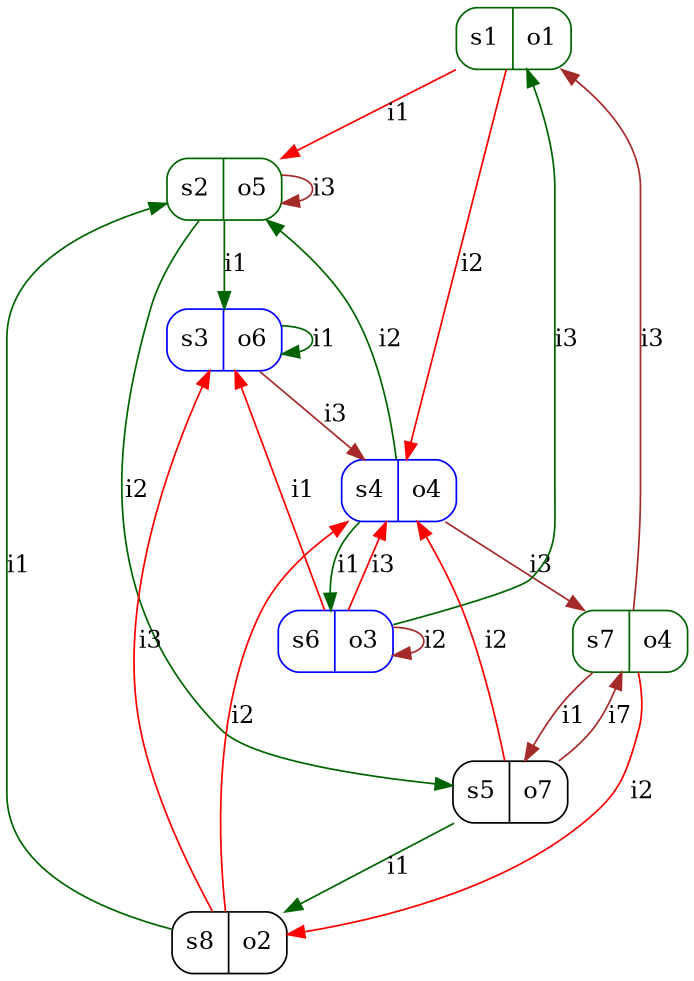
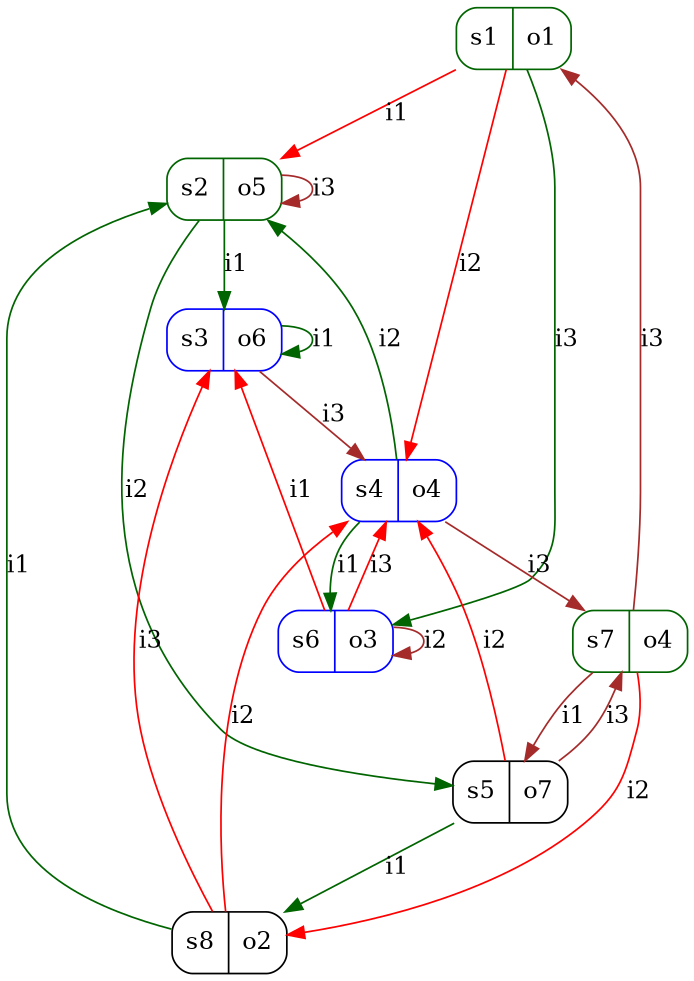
(555, 407) -> (555, 389)
(620, 717) -> (618, 717)
